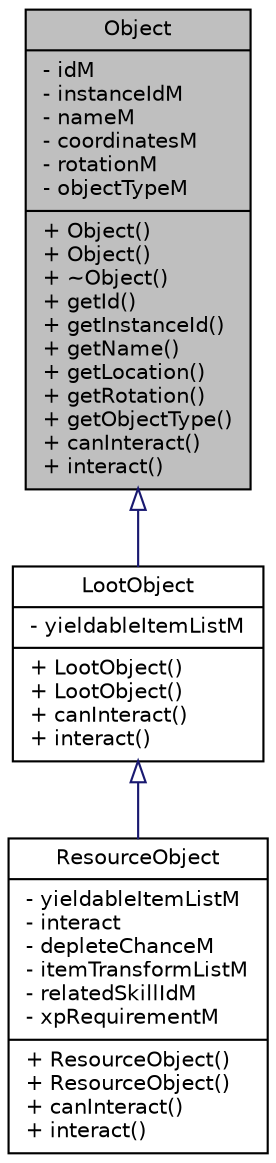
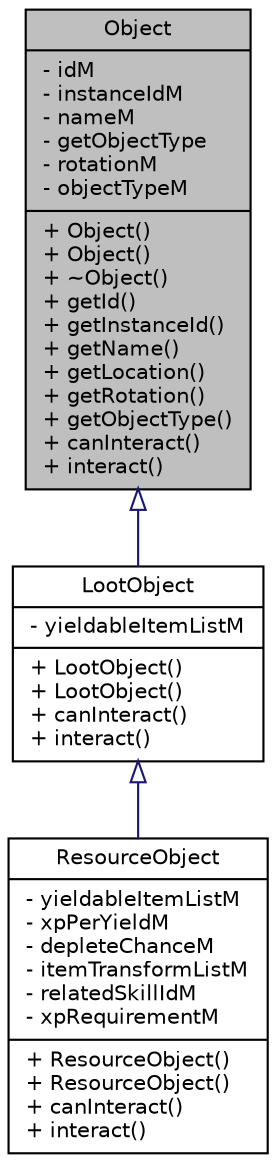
(121, 141) -> (125, 141)
(74, 923) -> (99, 923)
